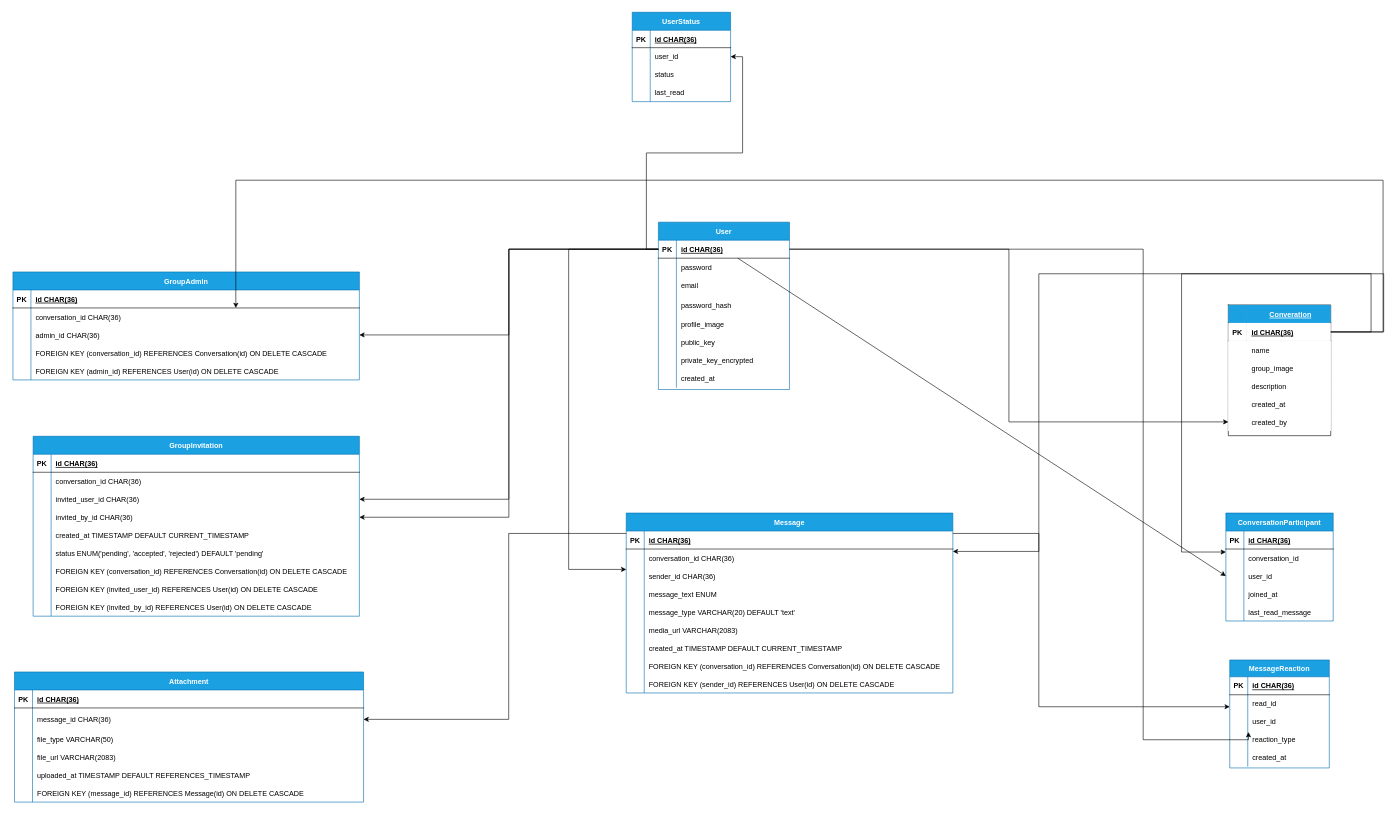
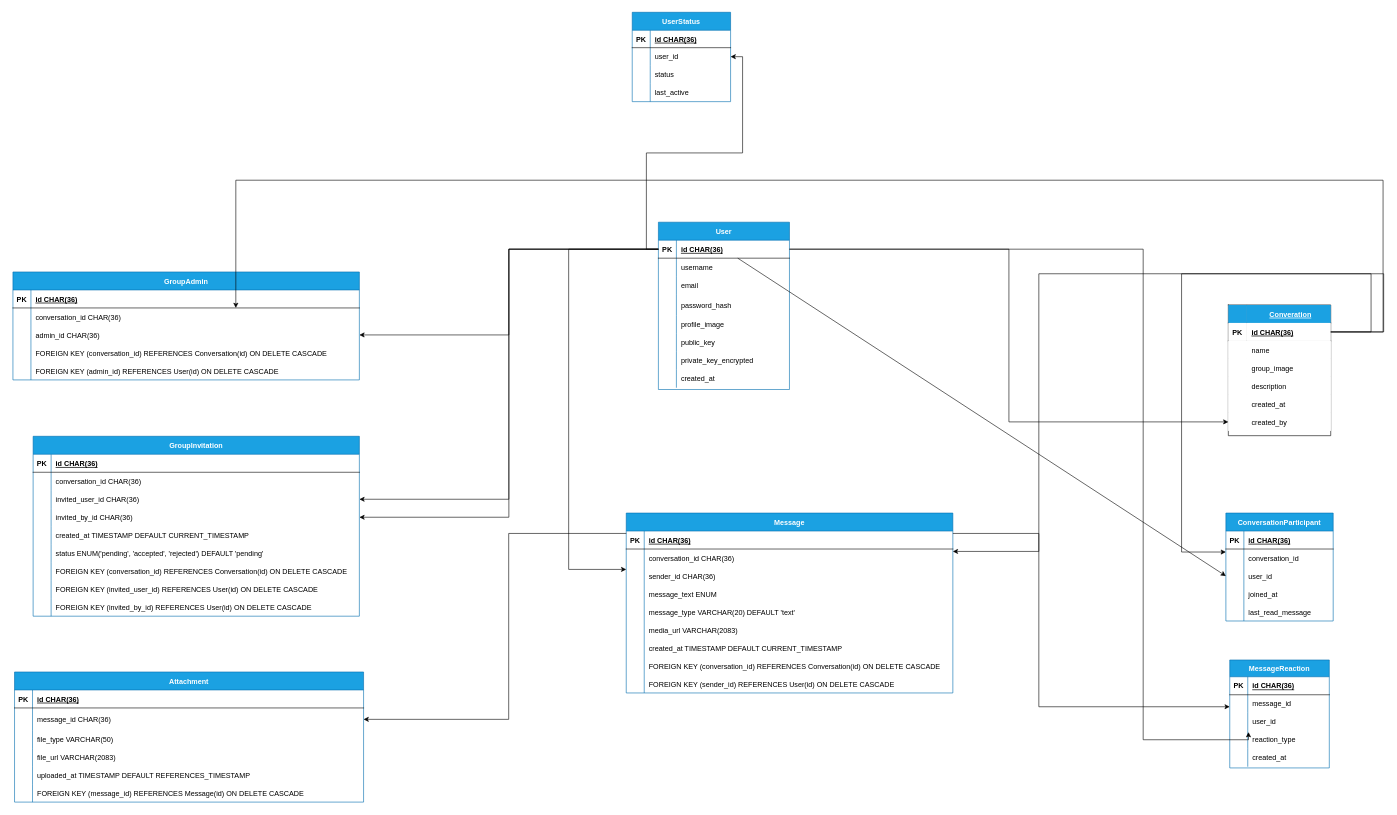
(672, 93) -> (675, 93)
(697, 268) -> (697, 268)
(1266, 704) -> (1272, 704)
